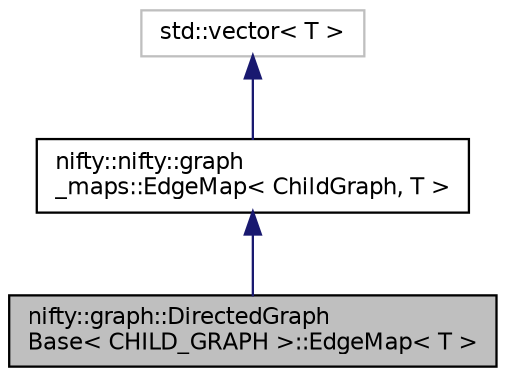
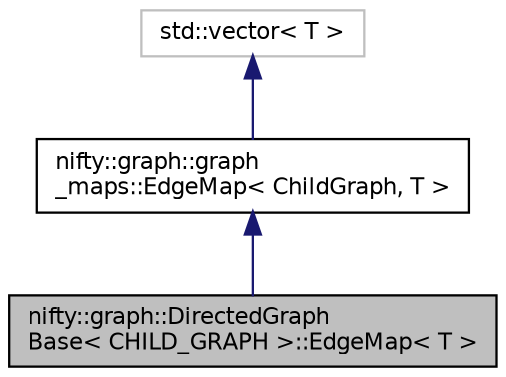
(253, 176) -> (253, 176)
